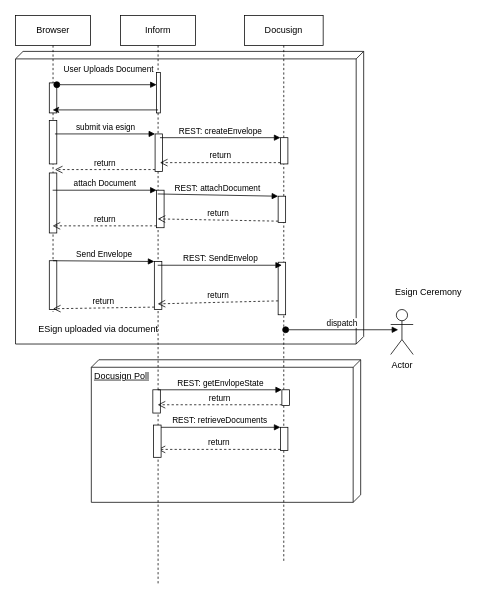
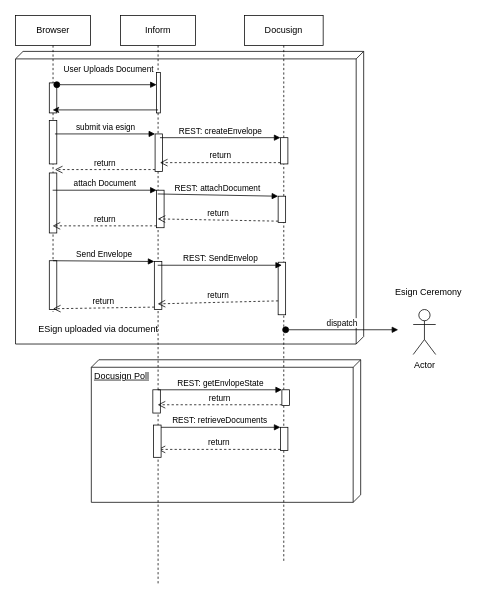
(402, 332) -> (424, 332)
